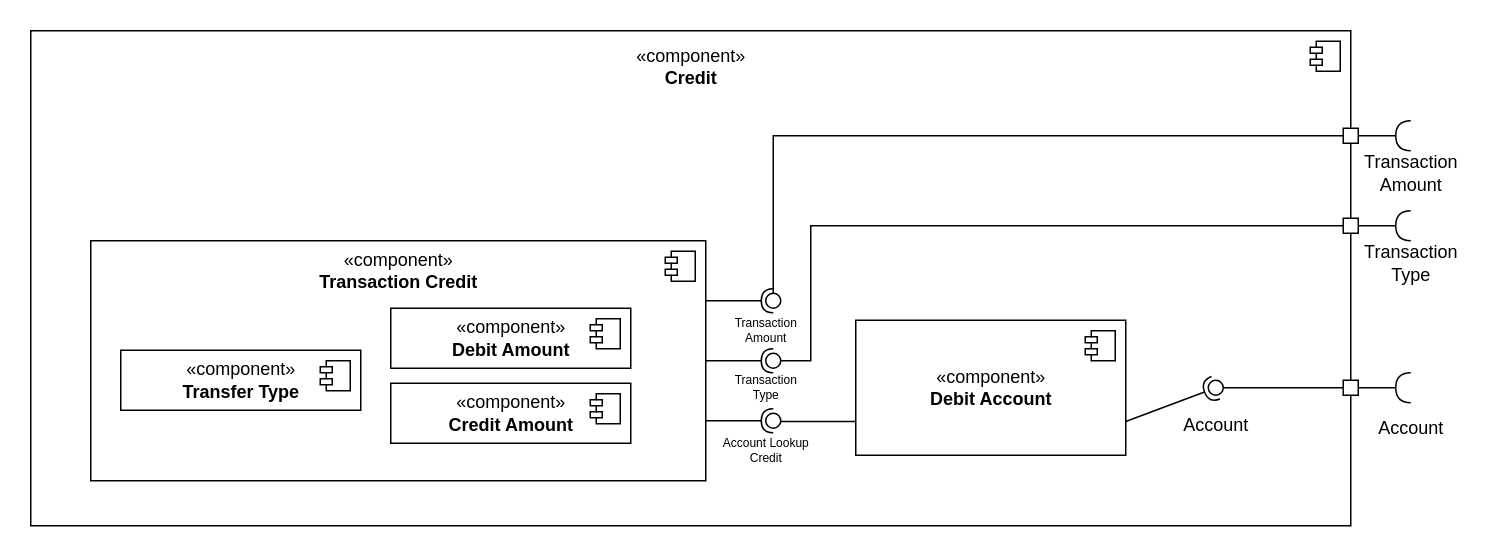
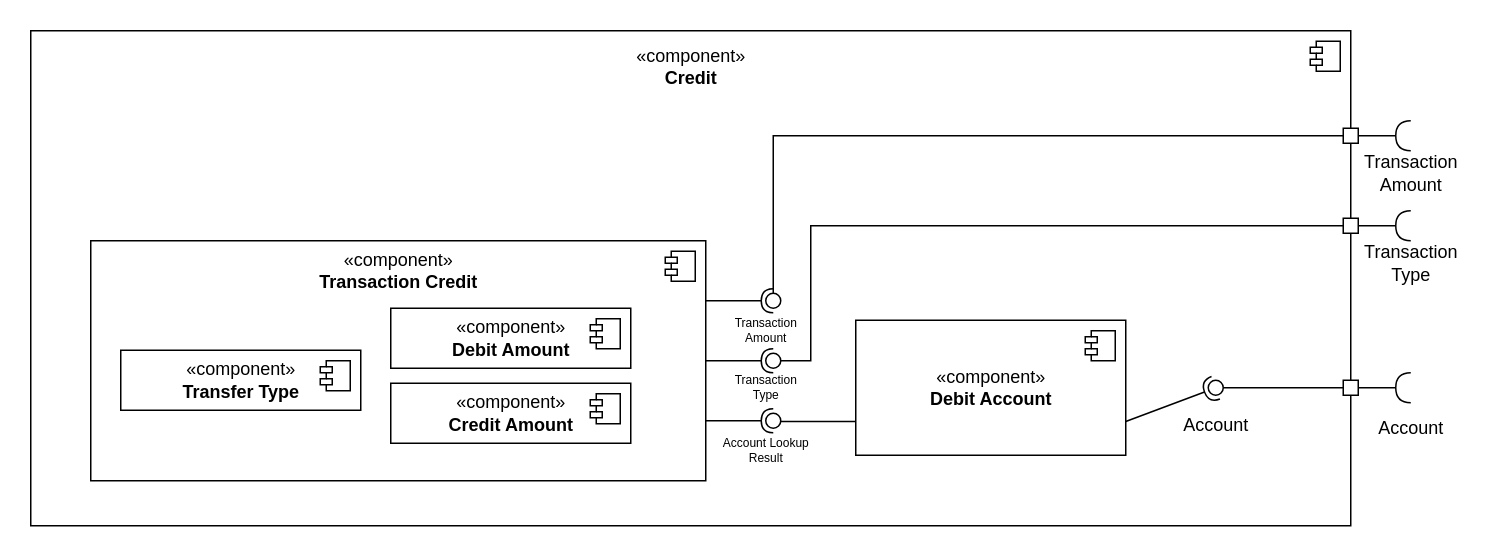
(767, 451) -> (767, 451)
